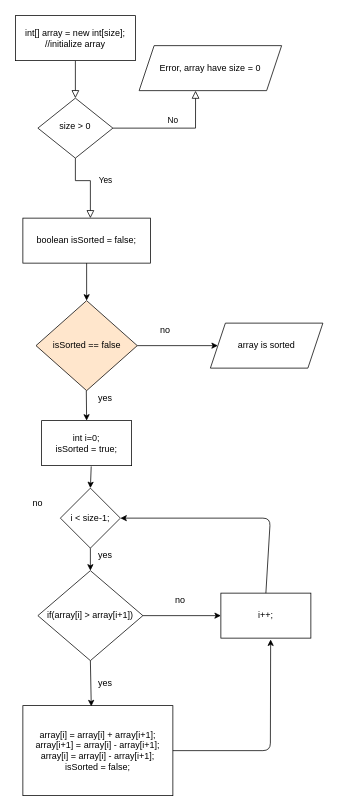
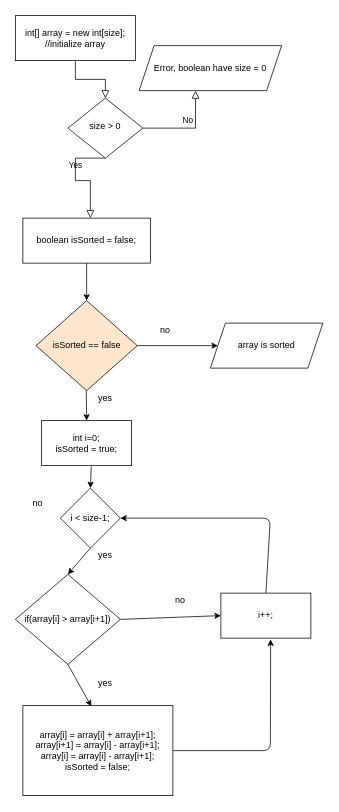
(210, 68) -> (210, 68)
(75, 128) -> (105, 128)
(90, 615) -> (68, 619)
